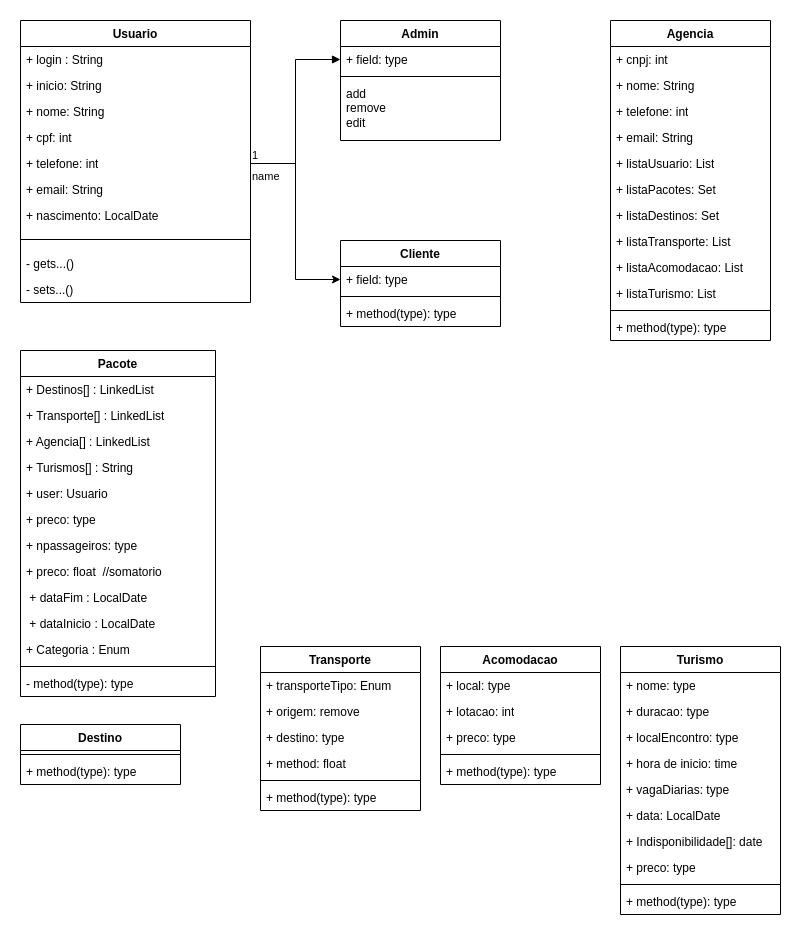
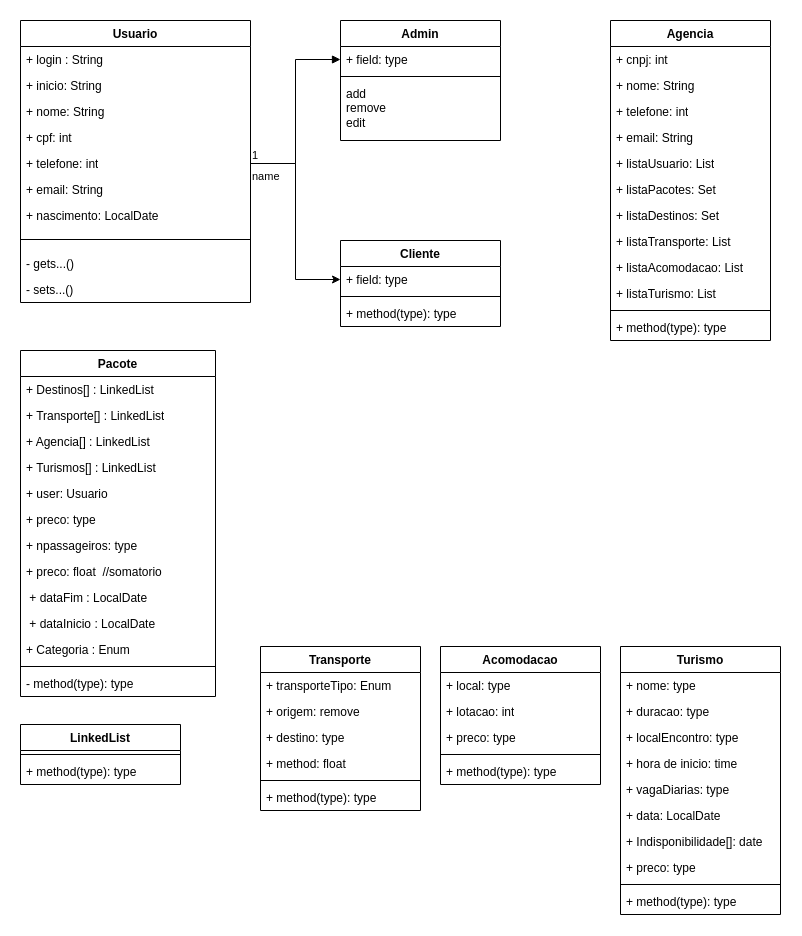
(88, 469) -> (100, 469)
(101, 739) -> (101, 739)
